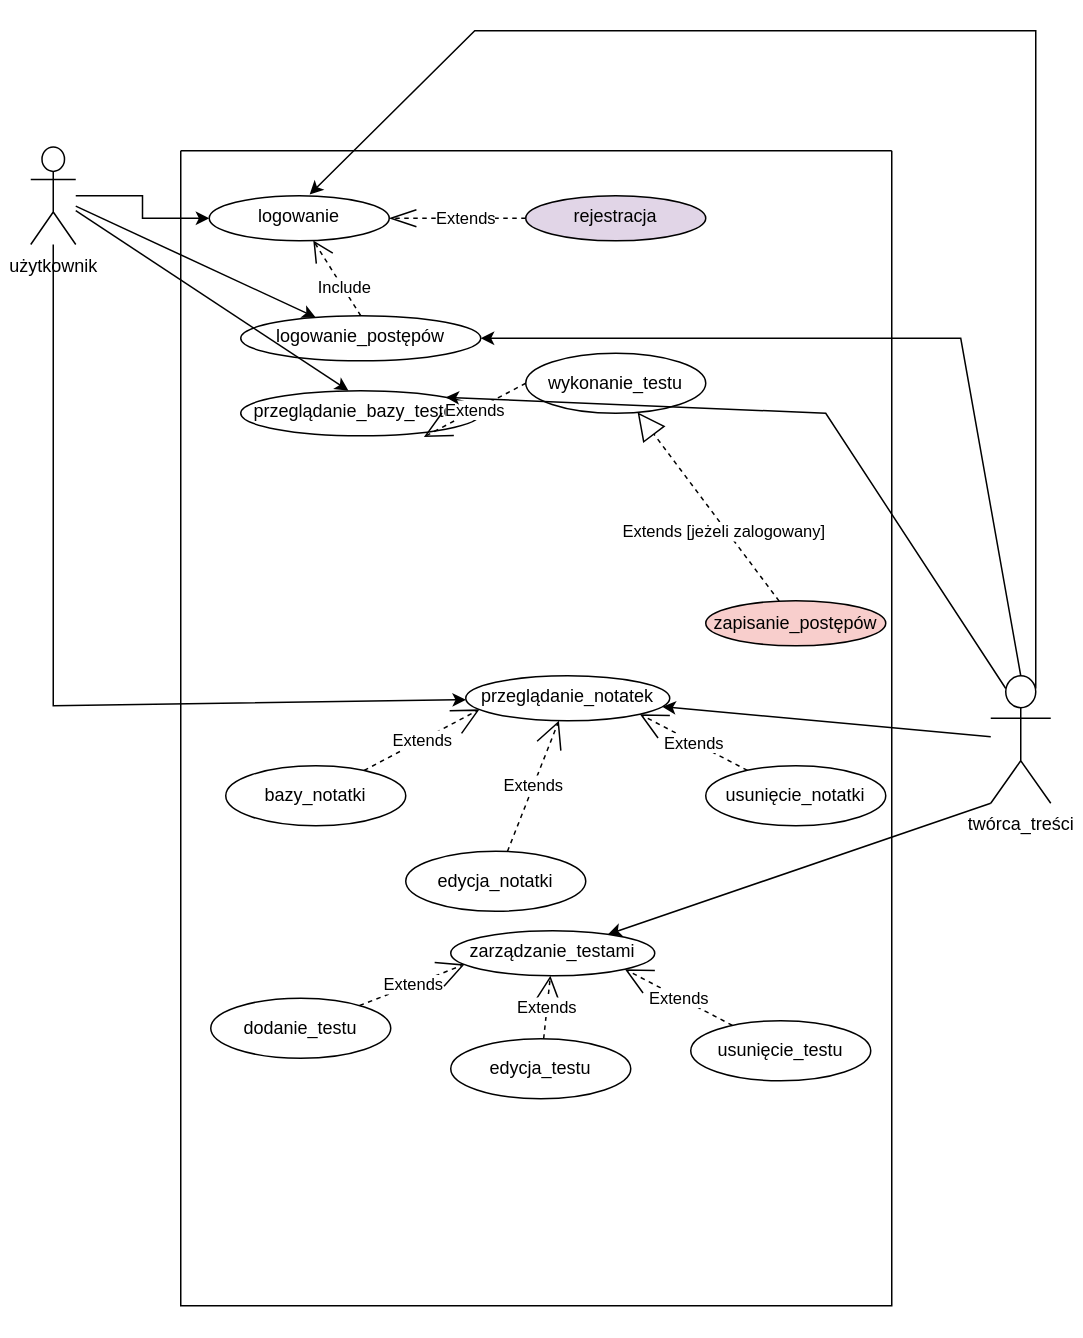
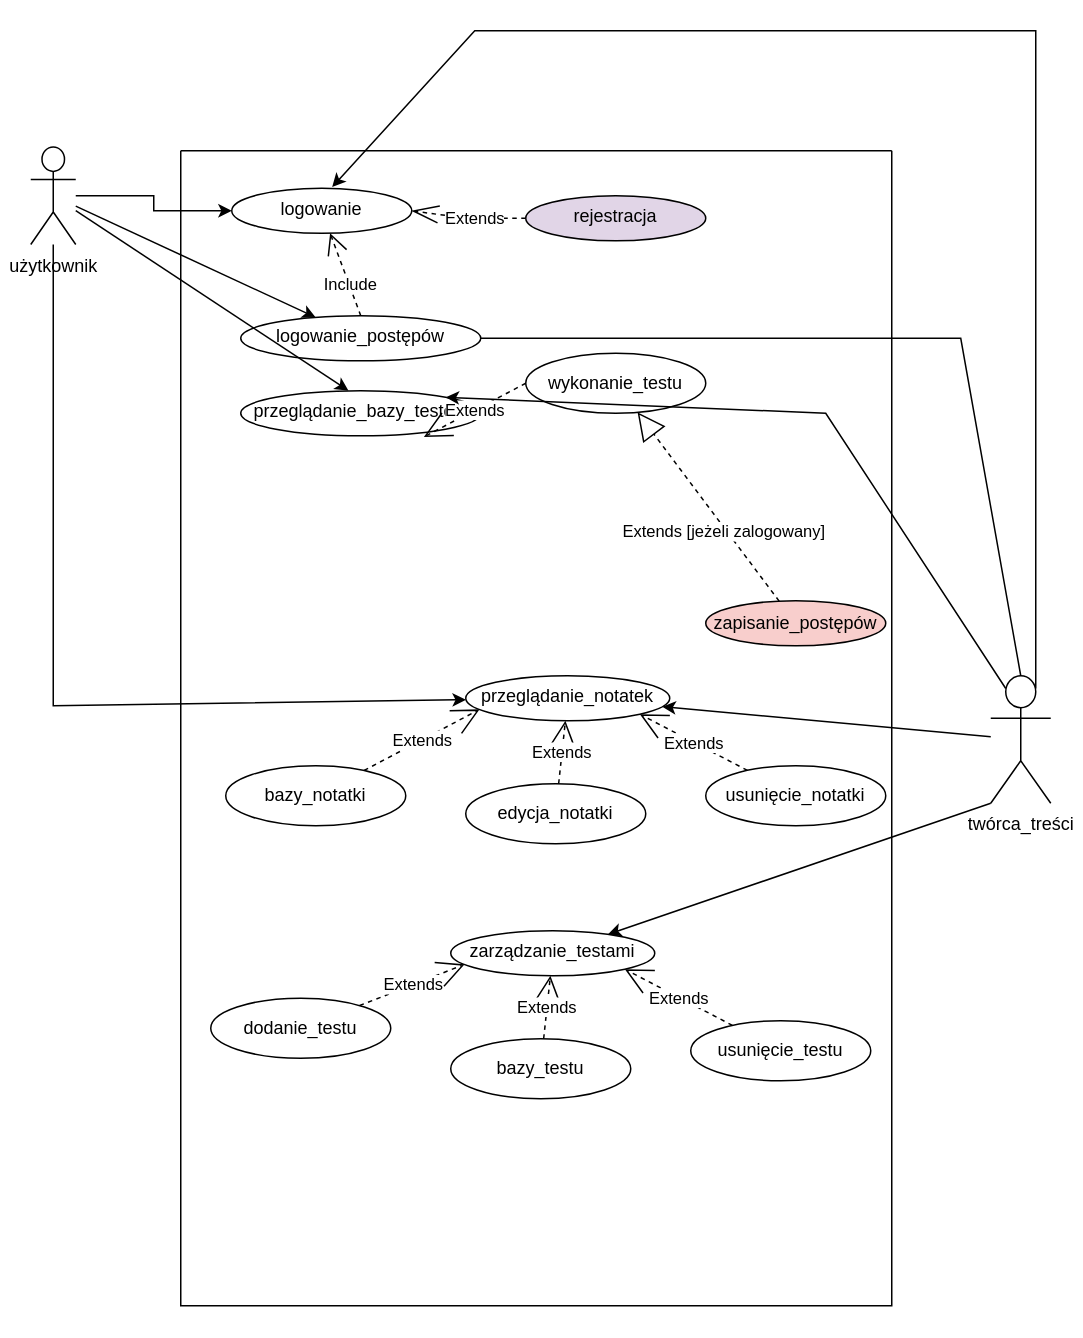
(299, 218) -> (322, 211)
(492, 338) -> (487, 338)
(496, 881) -> (556, 814)
(541, 1069) -> (541, 1069)
